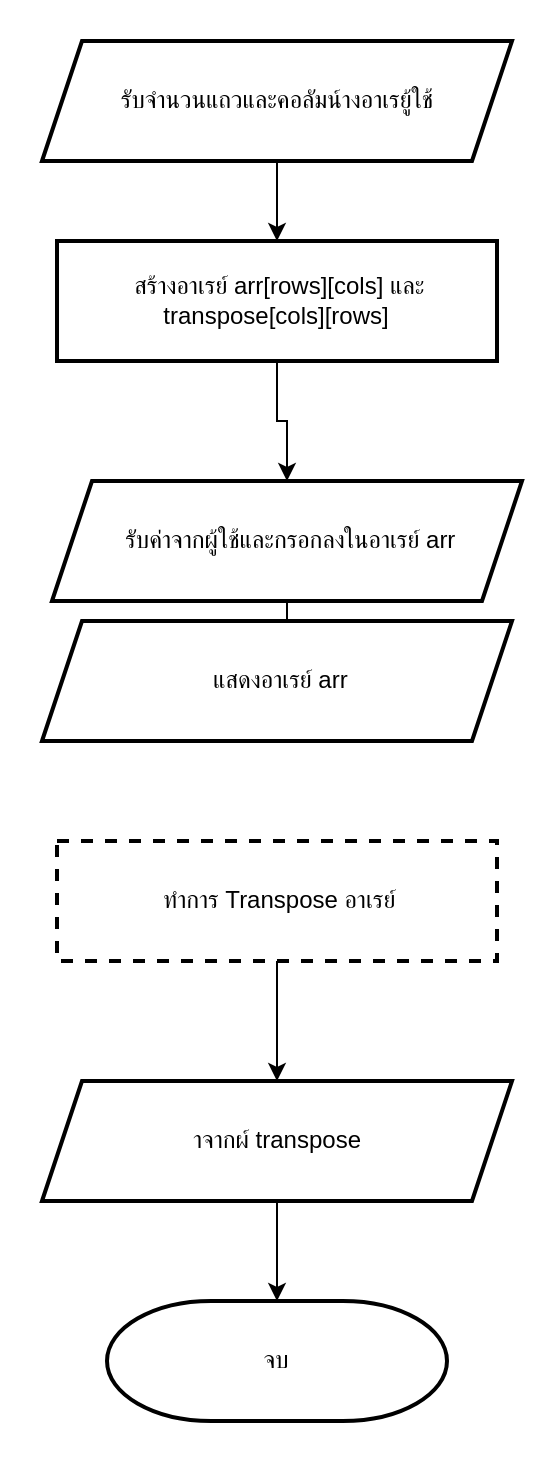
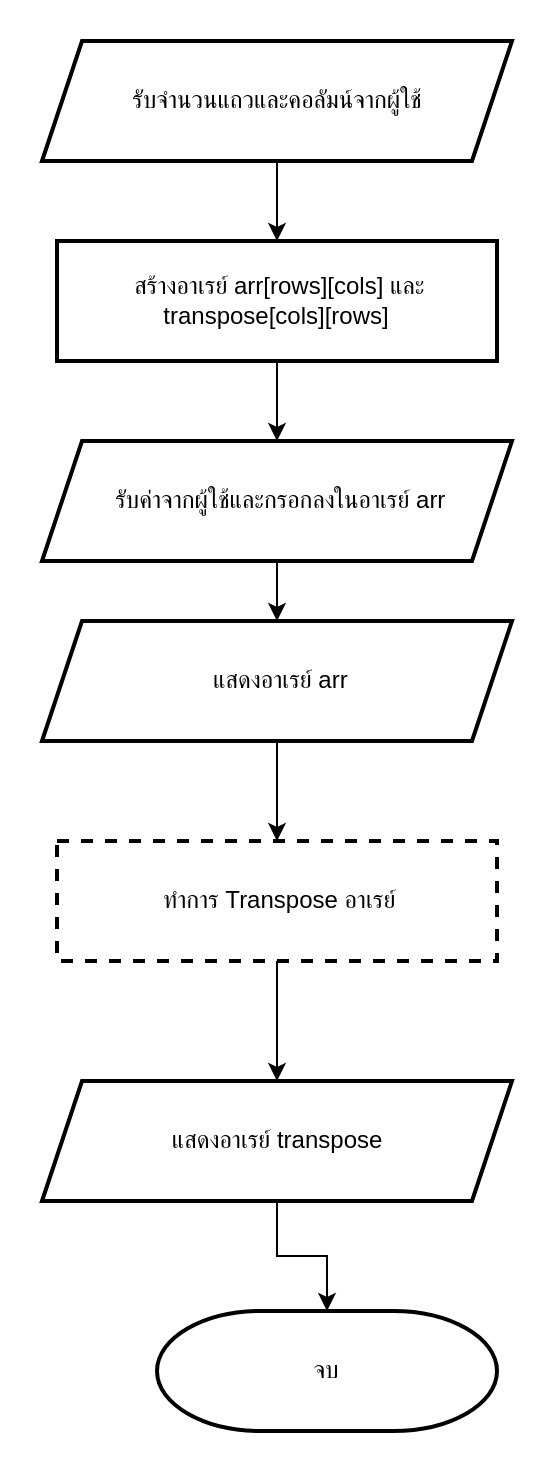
(278, 101) -> (278, 101)
(287, 541) -> (277, 501)
none -> (277, 784)
(278, 1141) -> (278, 1141)
(277, 1361) -> (327, 1371)
